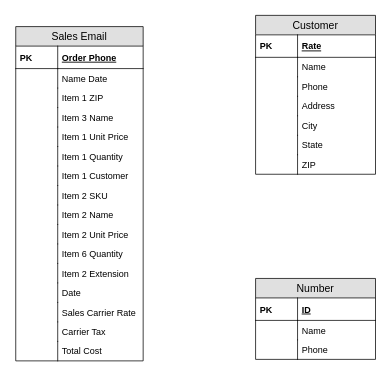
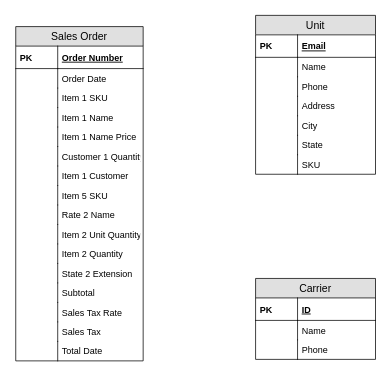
(315, 26) -> (315, 26)
(79, 37) -> (79, 37)
(312, 47) -> (312, 47)
(88, 58) -> (91, 58)
(83, 79) -> (86, 79)
(84, 98) -> (84, 98)
(87, 118) -> (87, 118)
(98, 137) -> (100, 137)
(96, 157) -> (106, 157)
(309, 165) -> (309, 165)
(84, 196) -> (84, 196)
(87, 215) -> (87, 215)
(98, 235) -> (106, 235)
(96, 254) -> (96, 254)
(98, 274) -> (101, 274)
(315, 289) -> (315, 289)
(72, 293) -> (80, 293)
(102, 313) -> (93, 313)
(87, 332) -> (82, 332)
(84, 352) -> (84, 352)
